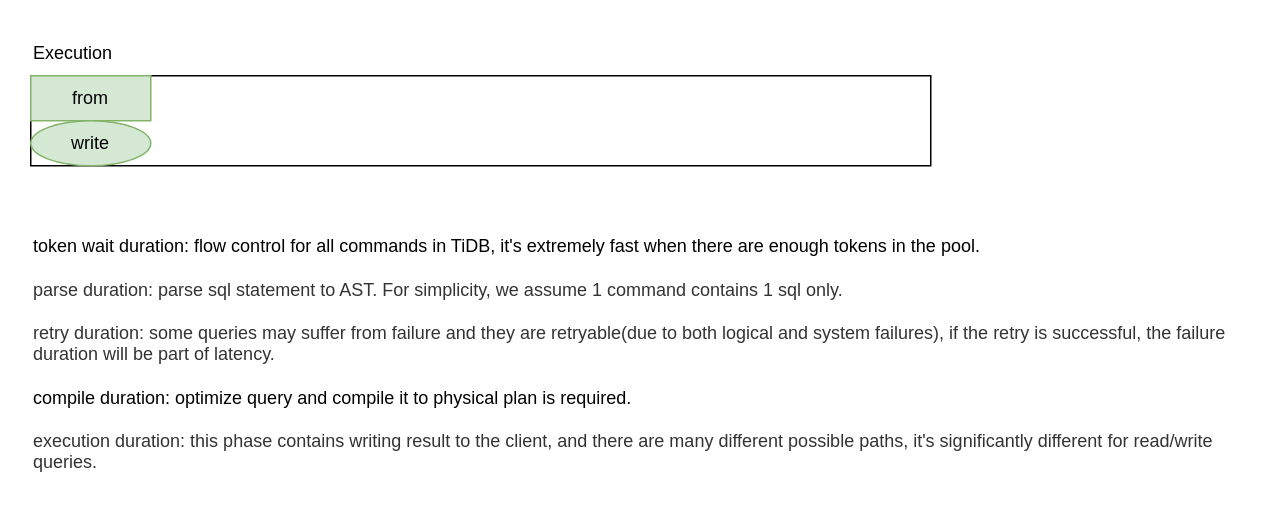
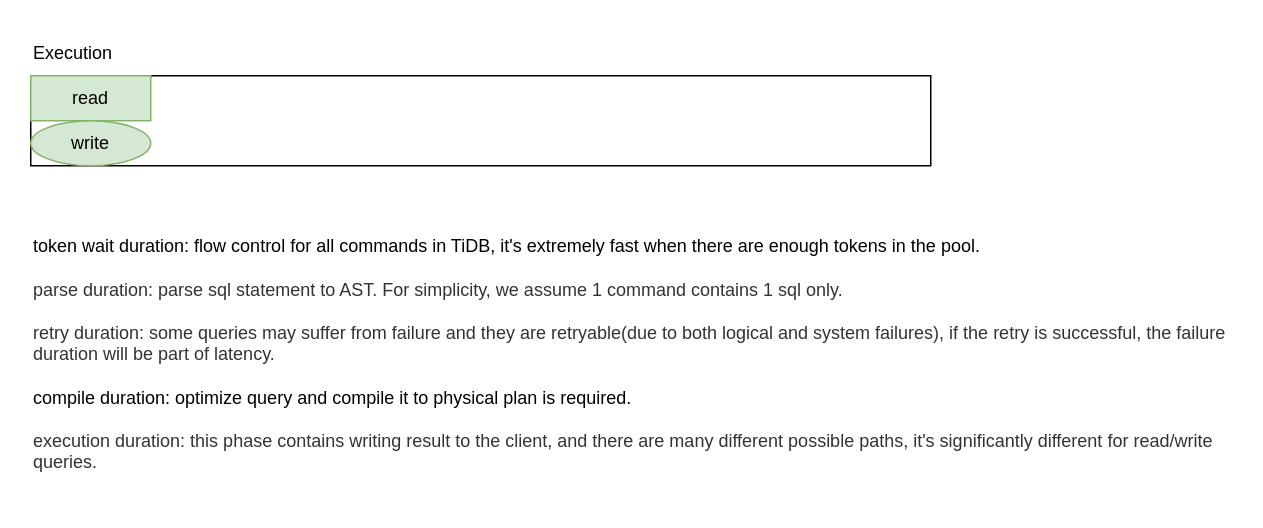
(91, 98) -> (91, 98)
